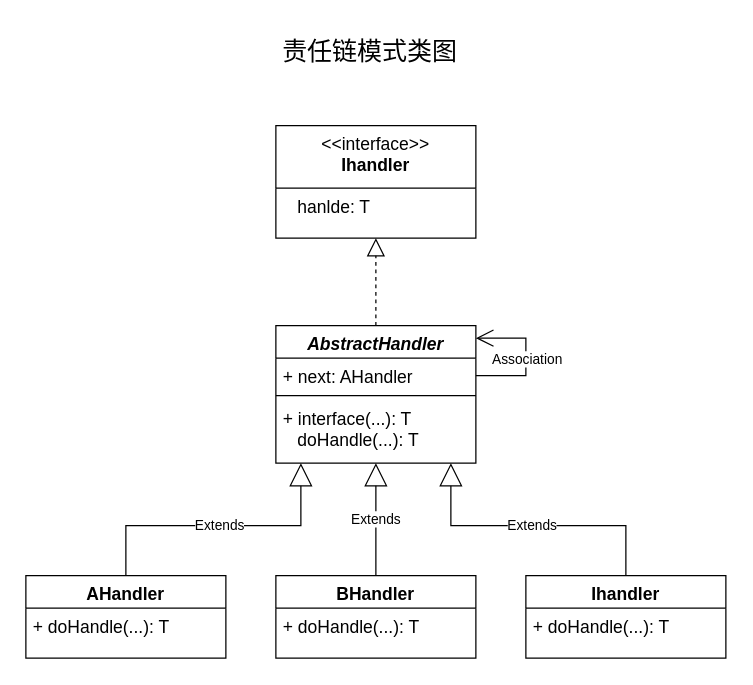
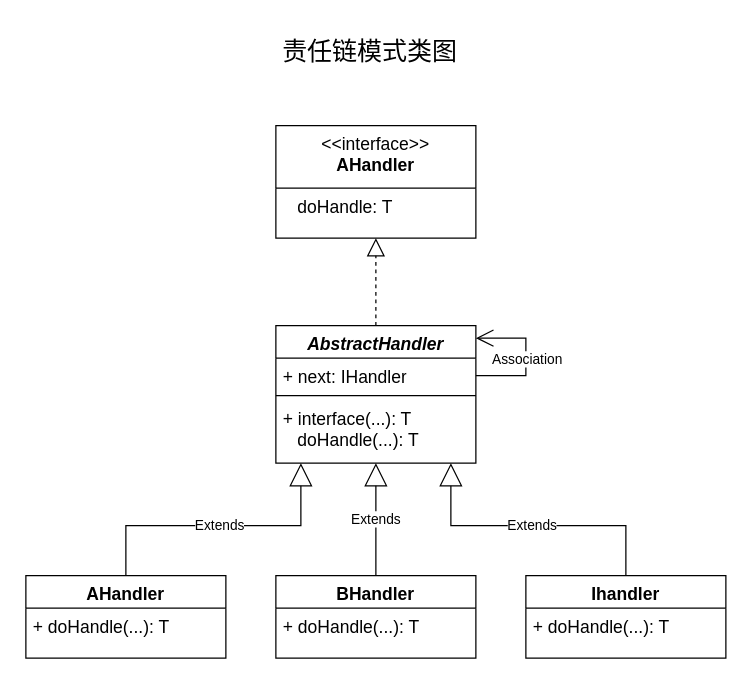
(376, 152) -> (376, 152)
(315, 206) -> (323, 206)
(352, 377) -> (352, 377)
